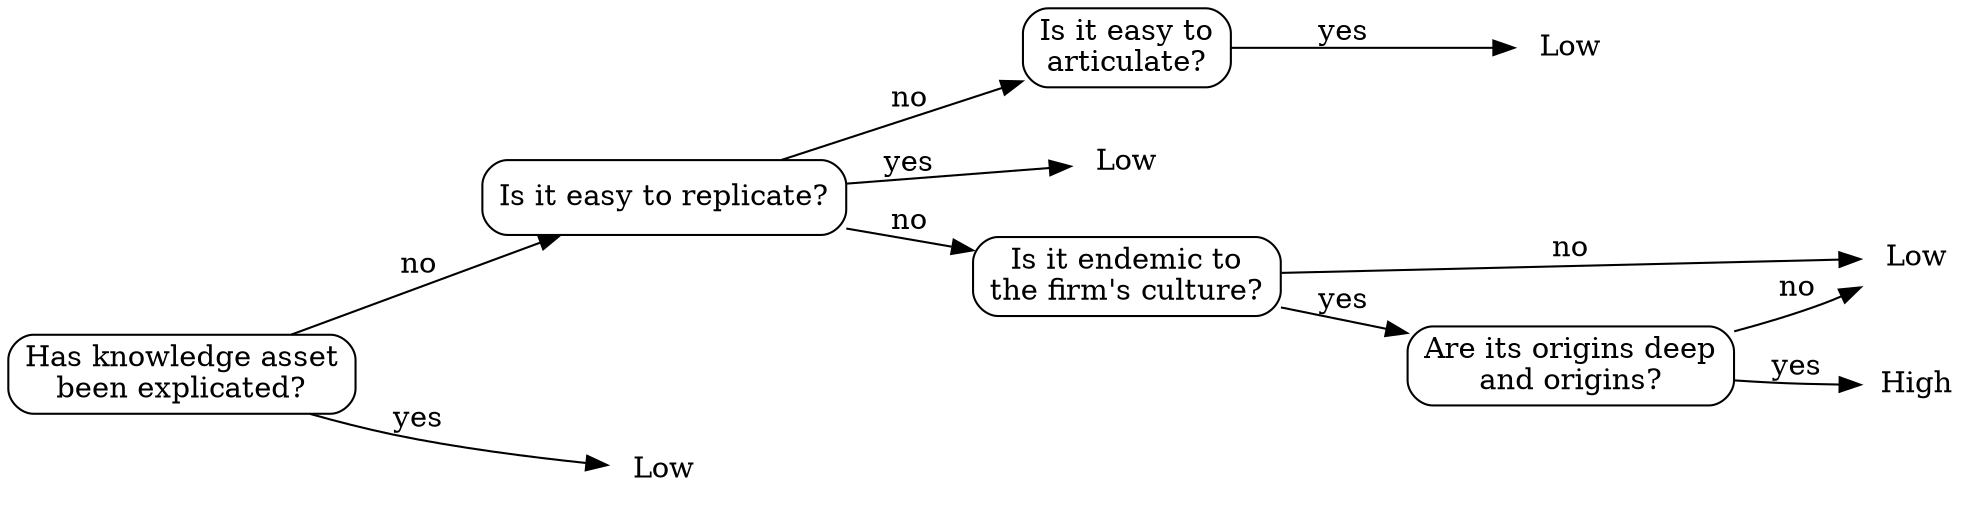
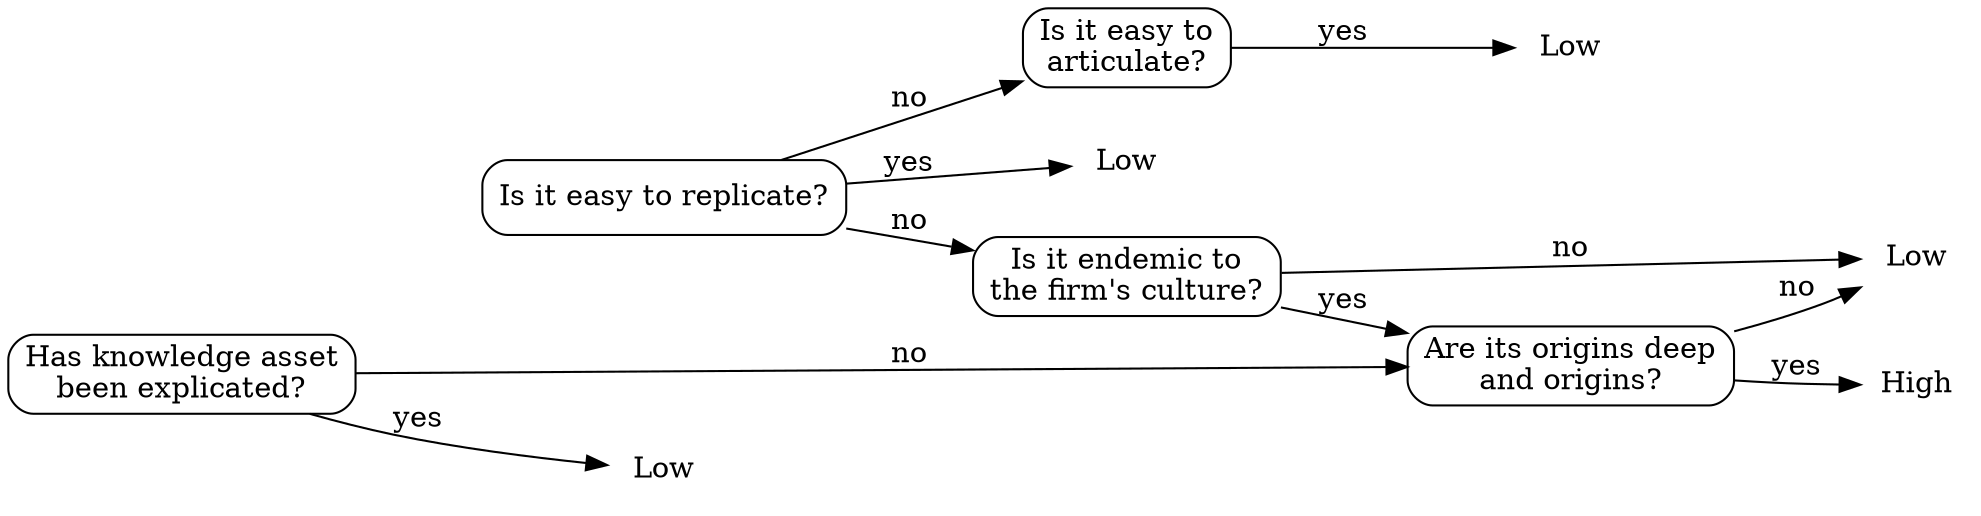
(416, 289) -> (871, 370)
